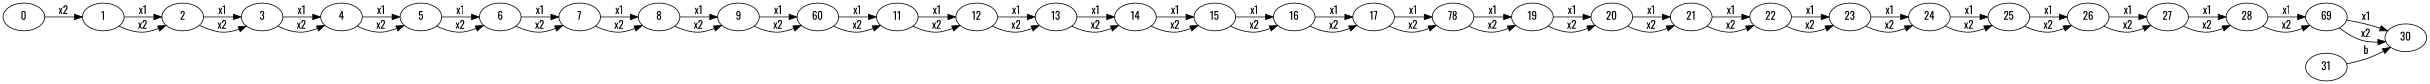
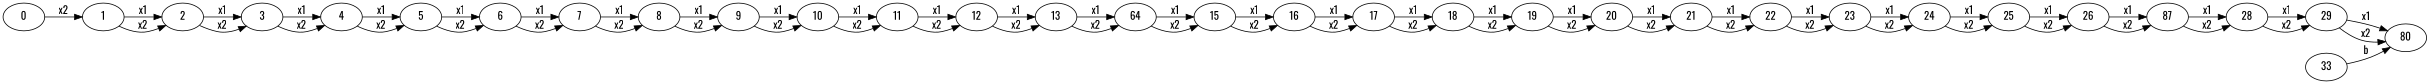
(818, 17) -> (818, 17)
(1135, 17) -> (1135, 17)
(1453, 17) -> (1453, 17)
(2168, 17) -> (2168, 17)
(2326, 17) -> (2326, 17)
(2406, 38) -> (2406, 38)
(2326, 67) -> (2326, 67)
